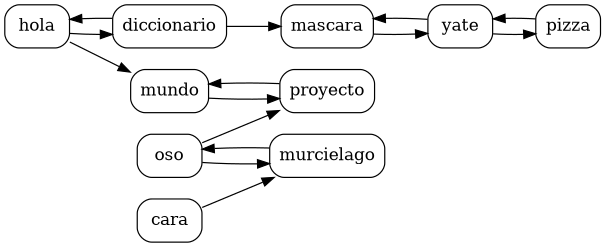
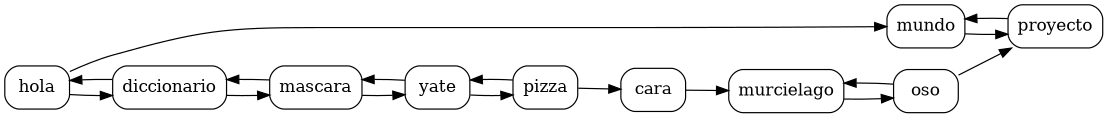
none -> (254, 80)
none -> (593, 89)
